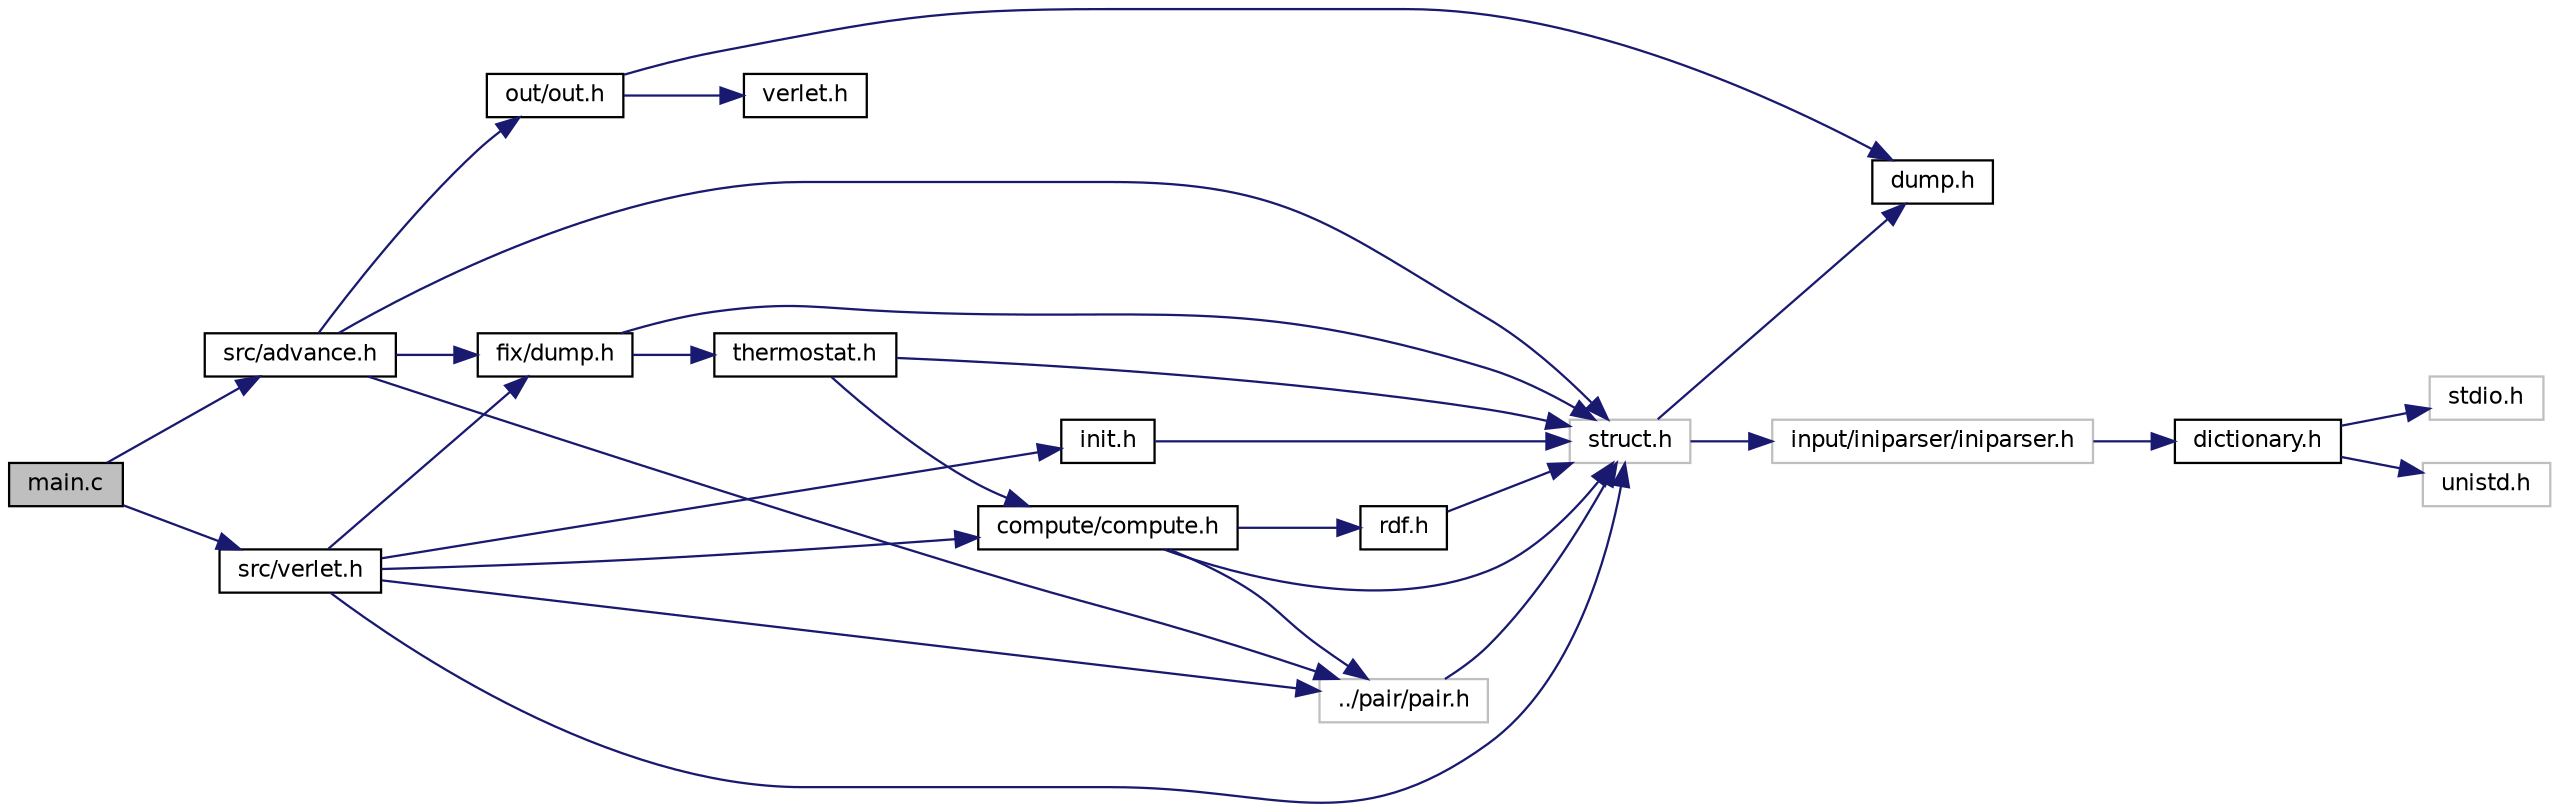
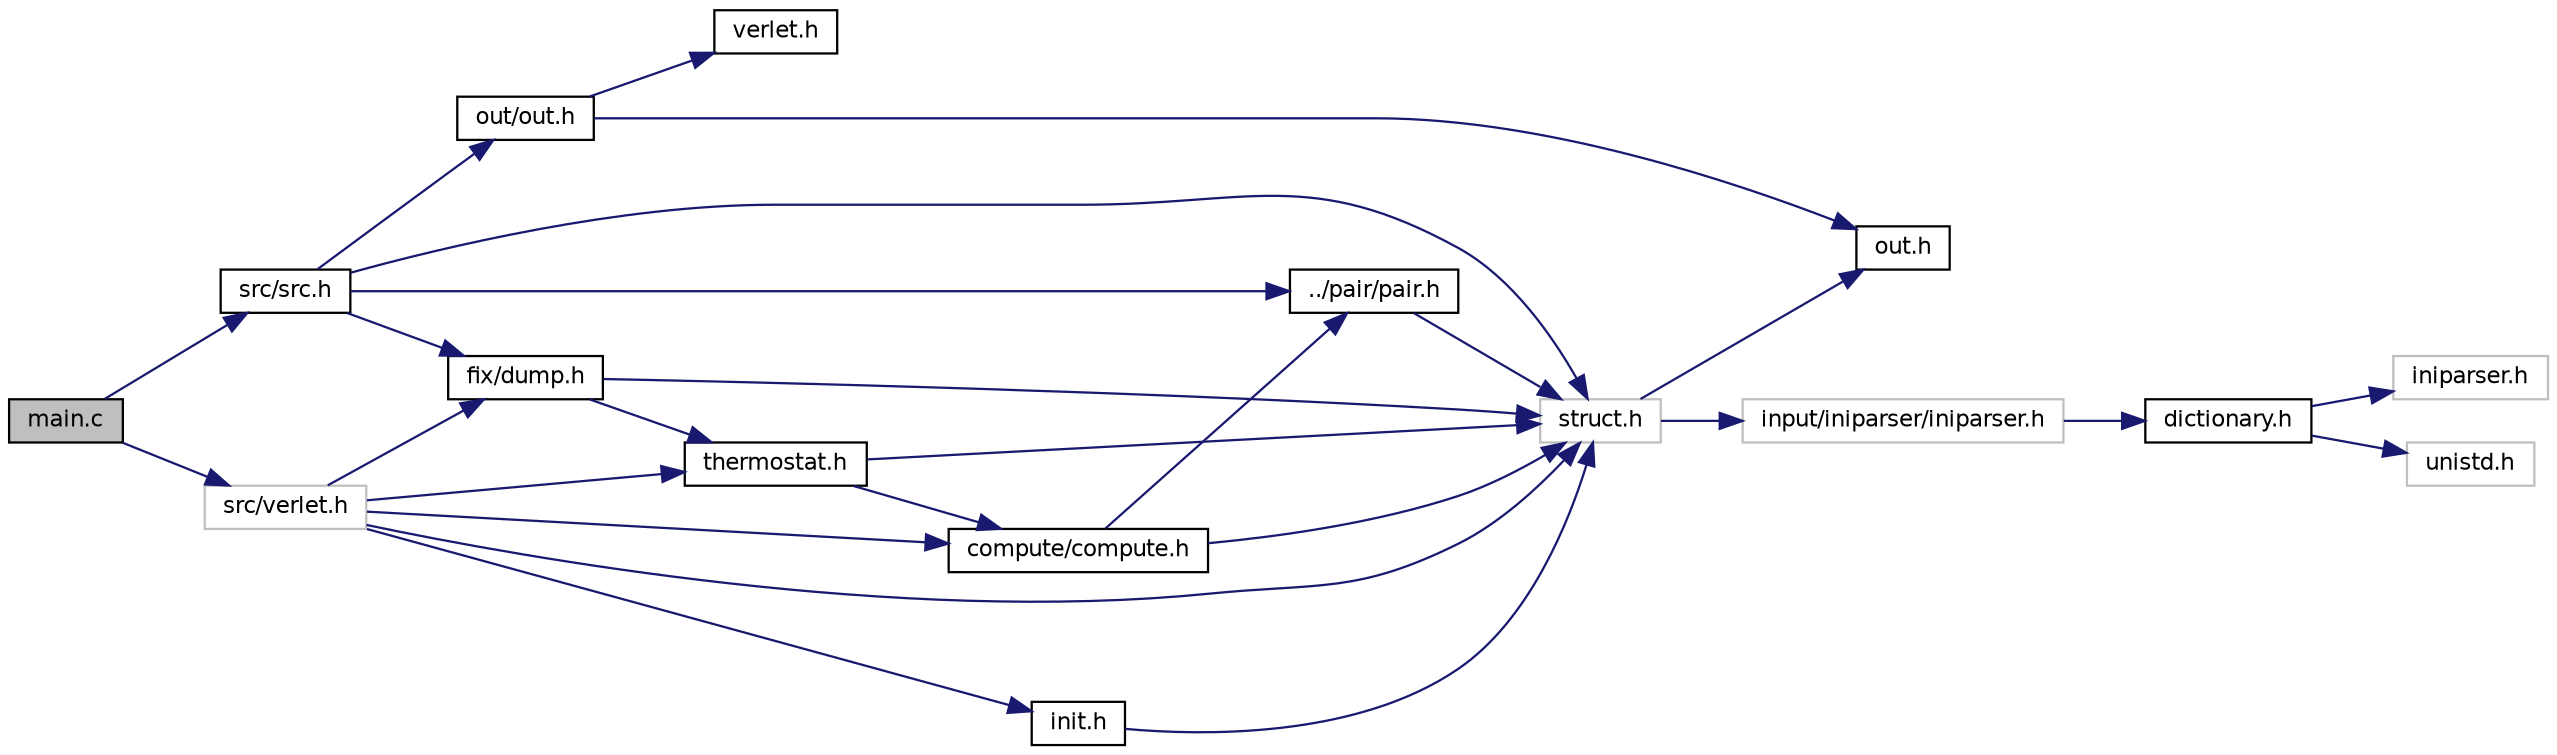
(1933, 182) -> (1903, 248)
(300, 355) -> (286, 291)
(2487, 398) -> (2471, 378)
(1404, 528) -> none
(300, 571) -> (286, 507)
(839, 634) -> (514, 487)
(1404, 701) -> (1374, 291)
